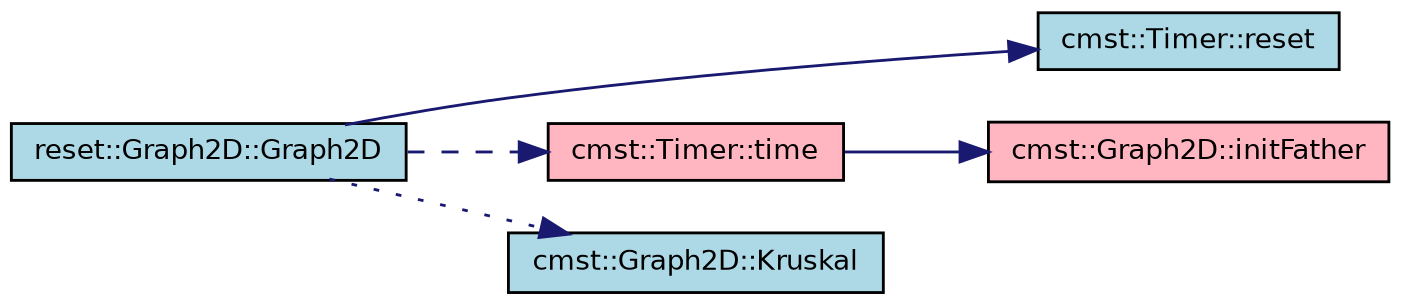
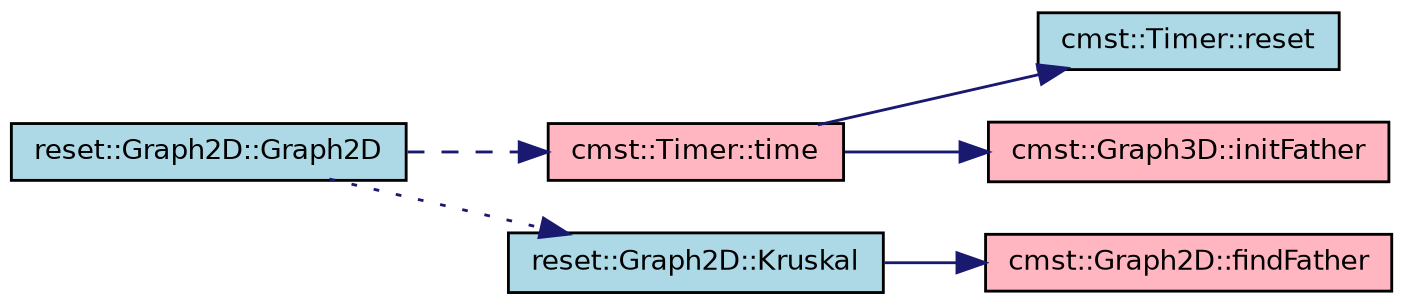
(675, 79) -> (928, 100)
(1189, 152) -> (1189, 152)
(696, 263) -> (696, 263)
none -> (1189, 263)
